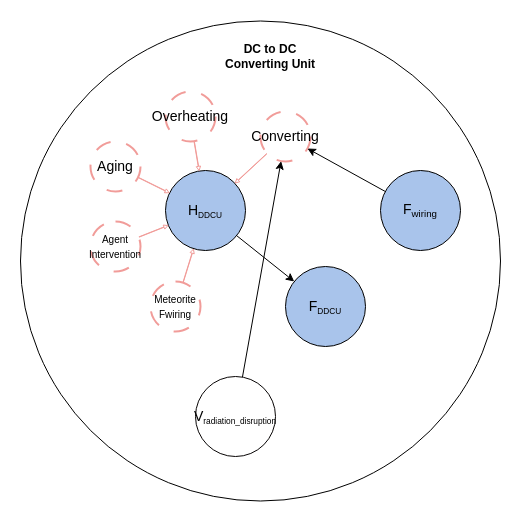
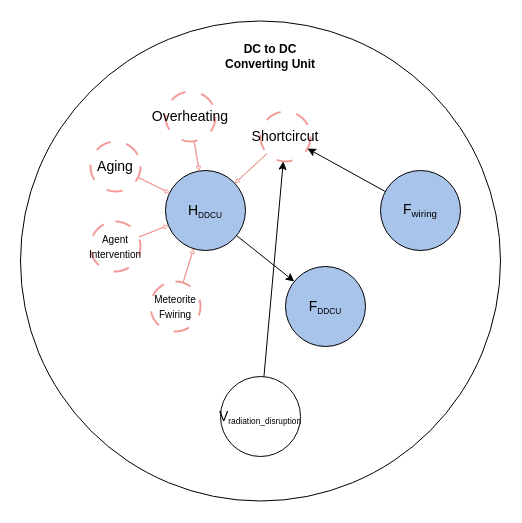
(286, 137) -> (286, 137)
(236, 417) -> (261, 417)
